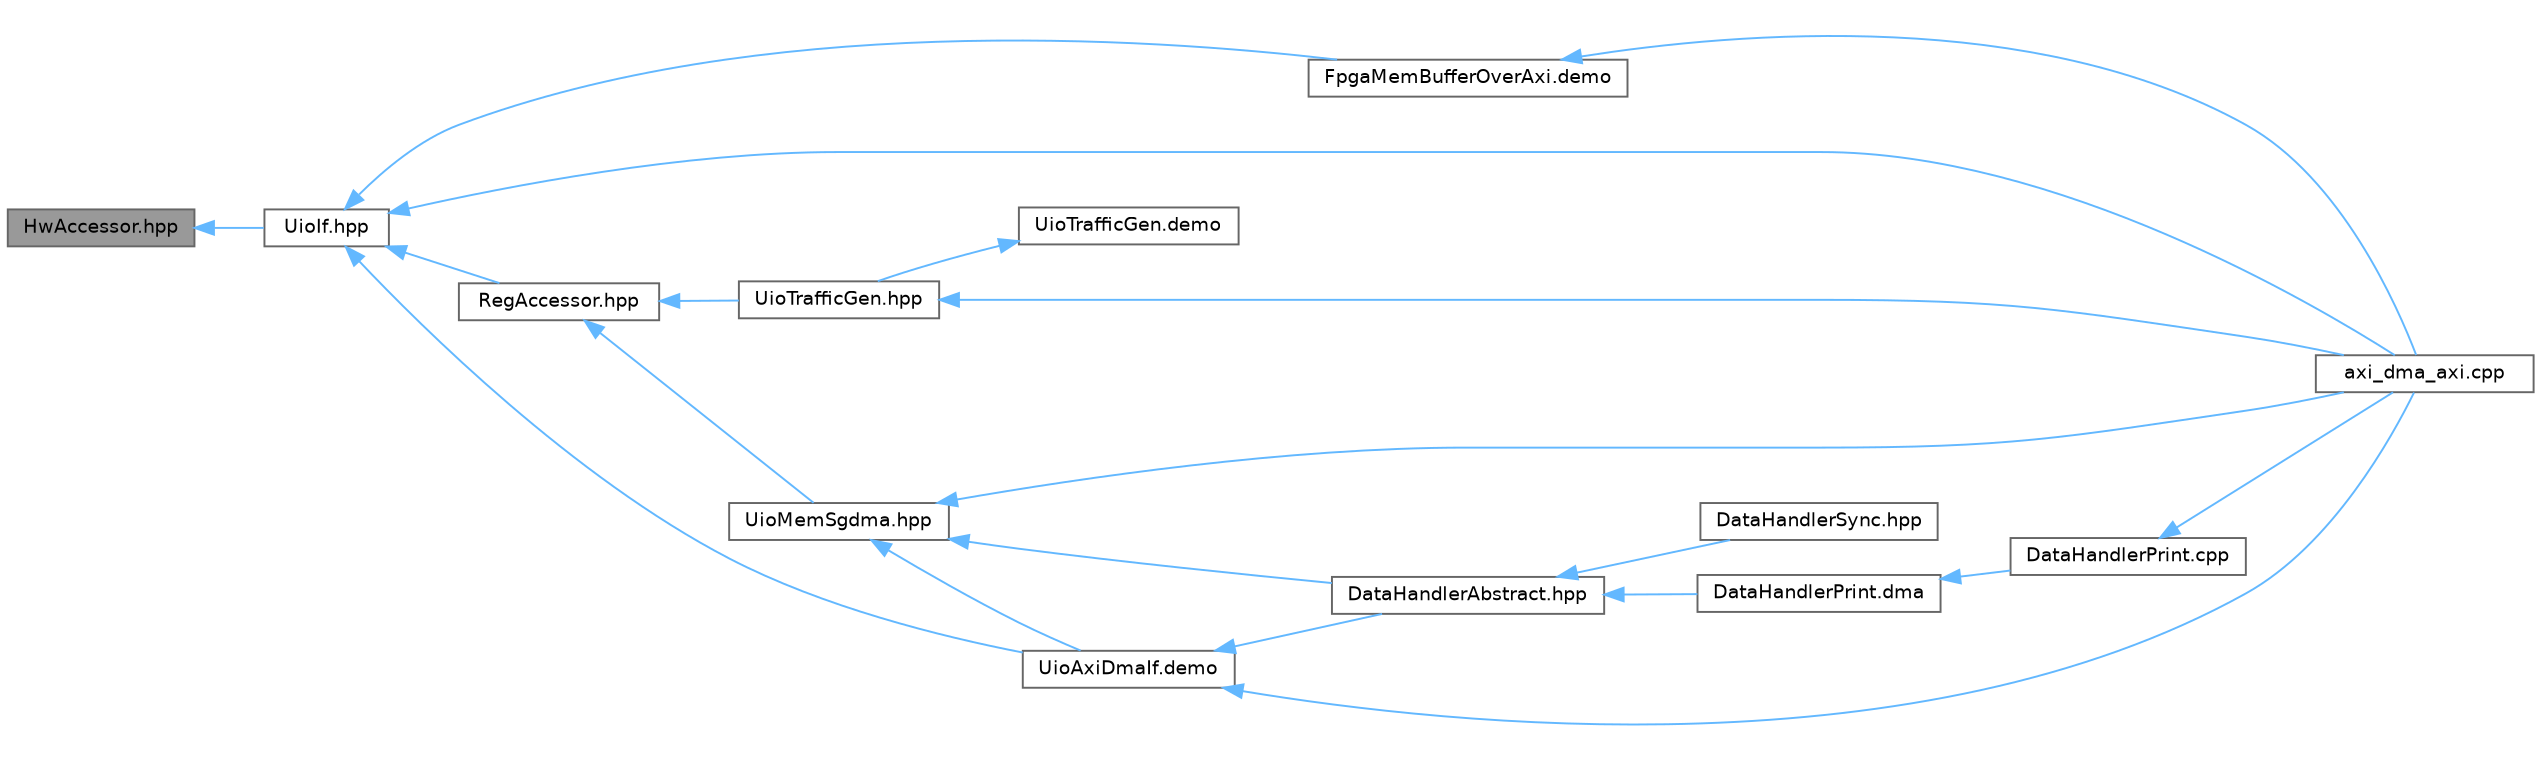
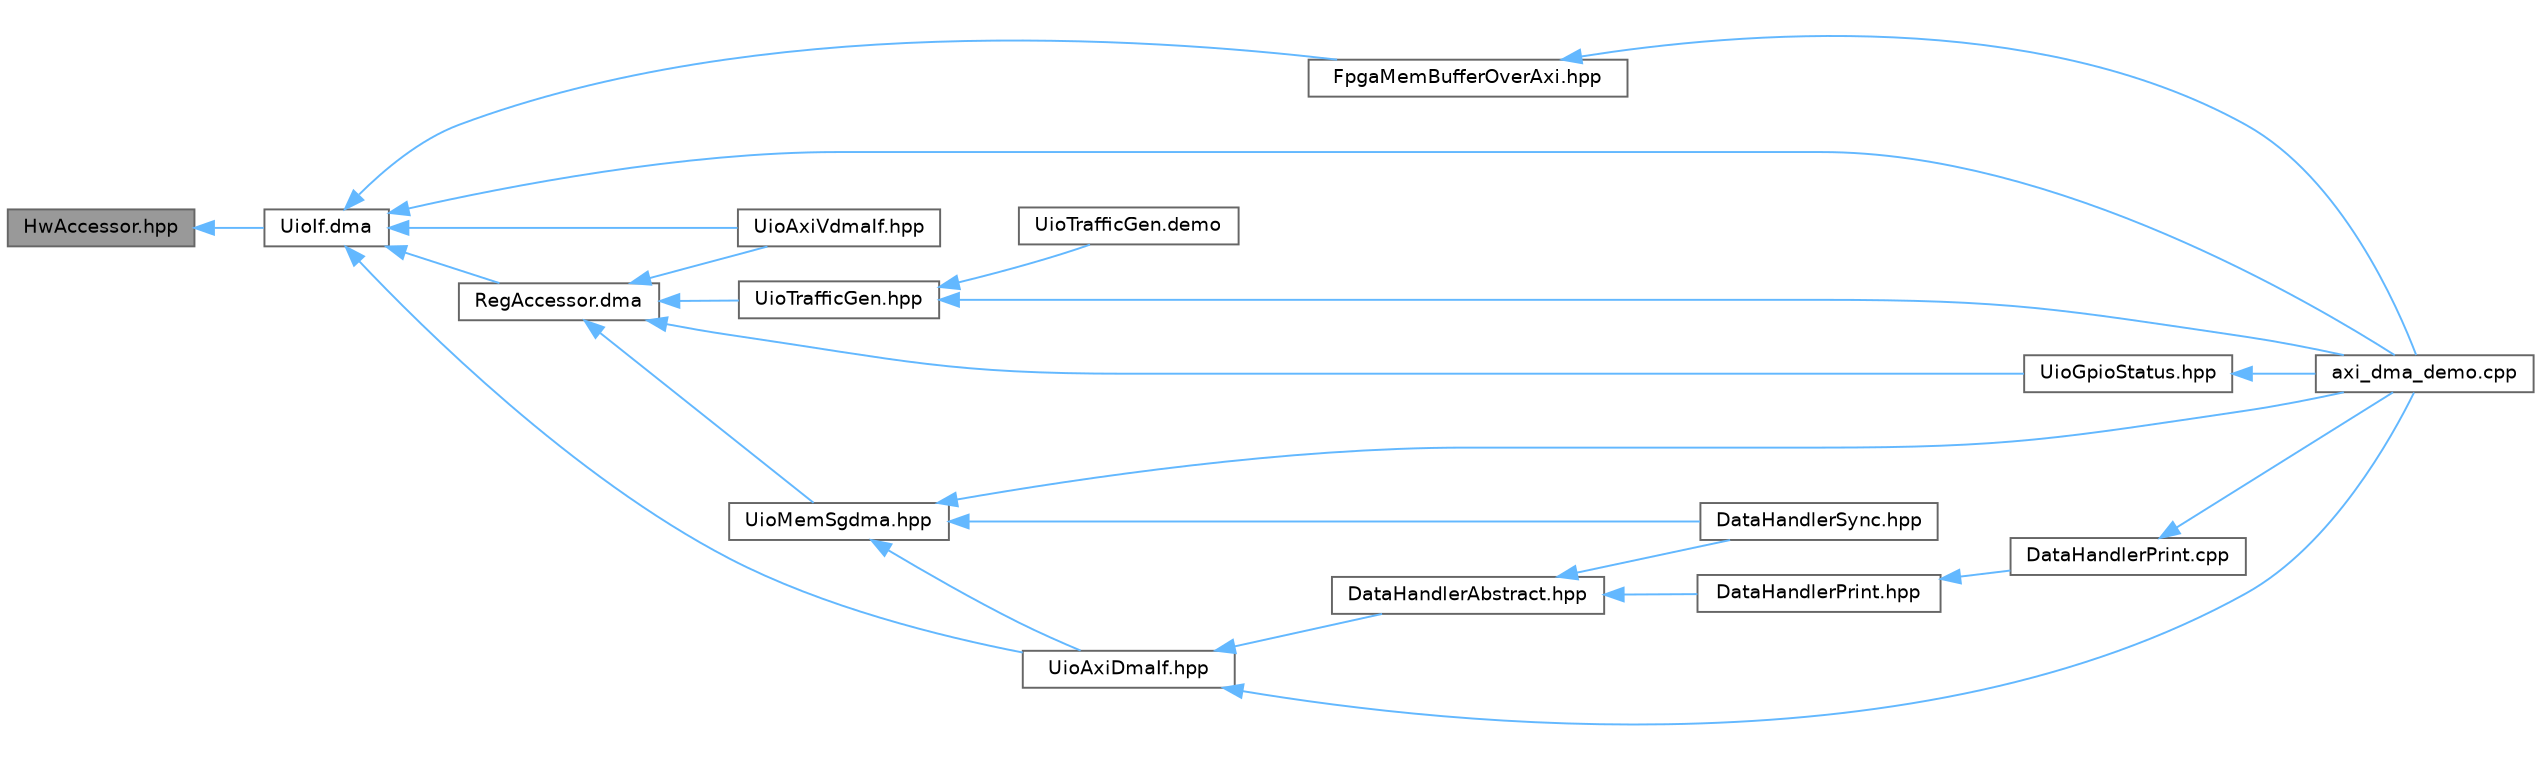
(1468, 78) -> (1468, 78)
(327, 228) -> (327, 228)
none -> (839, 228)
(938, 262) -> (1025, 265)
(559, 302) -> (559, 302)
none -> (2128, 374)
(2425, 374) -> (2425, 374)
(1150, 564) -> (1334, 522)
(1819, 593) -> (1819, 593)
(1129, 669) -> (1129, 669)
